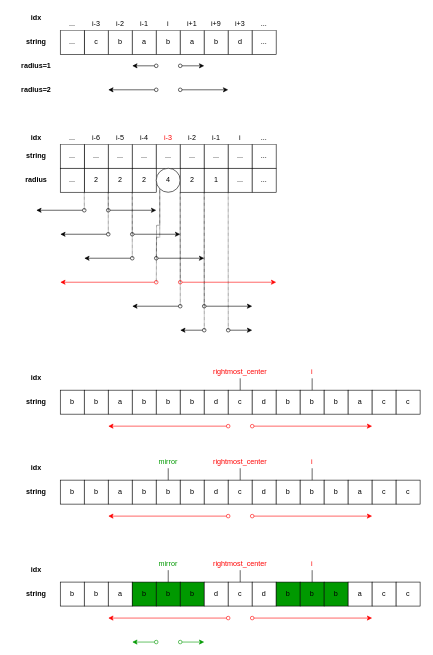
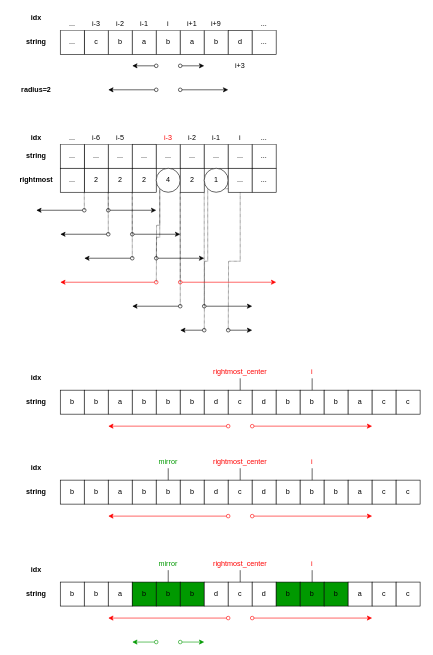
(240, 24) -> (240, 66)
(36, 66) -> none
(144, 138) -> none
(36, 180) -> (36, 180)
(216, 180) -> (216, 180)
